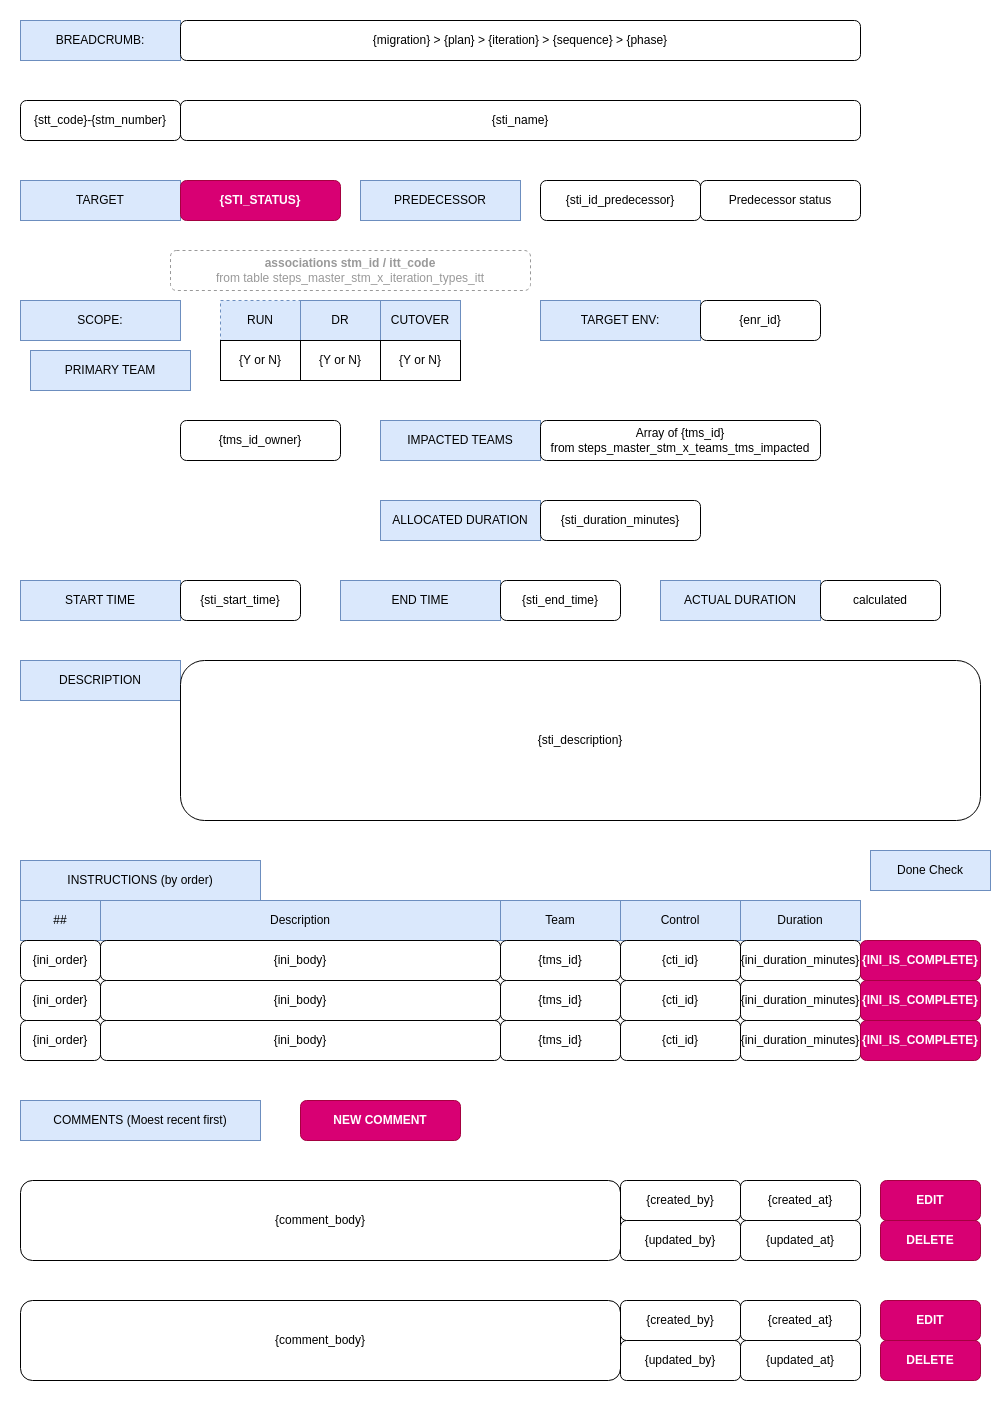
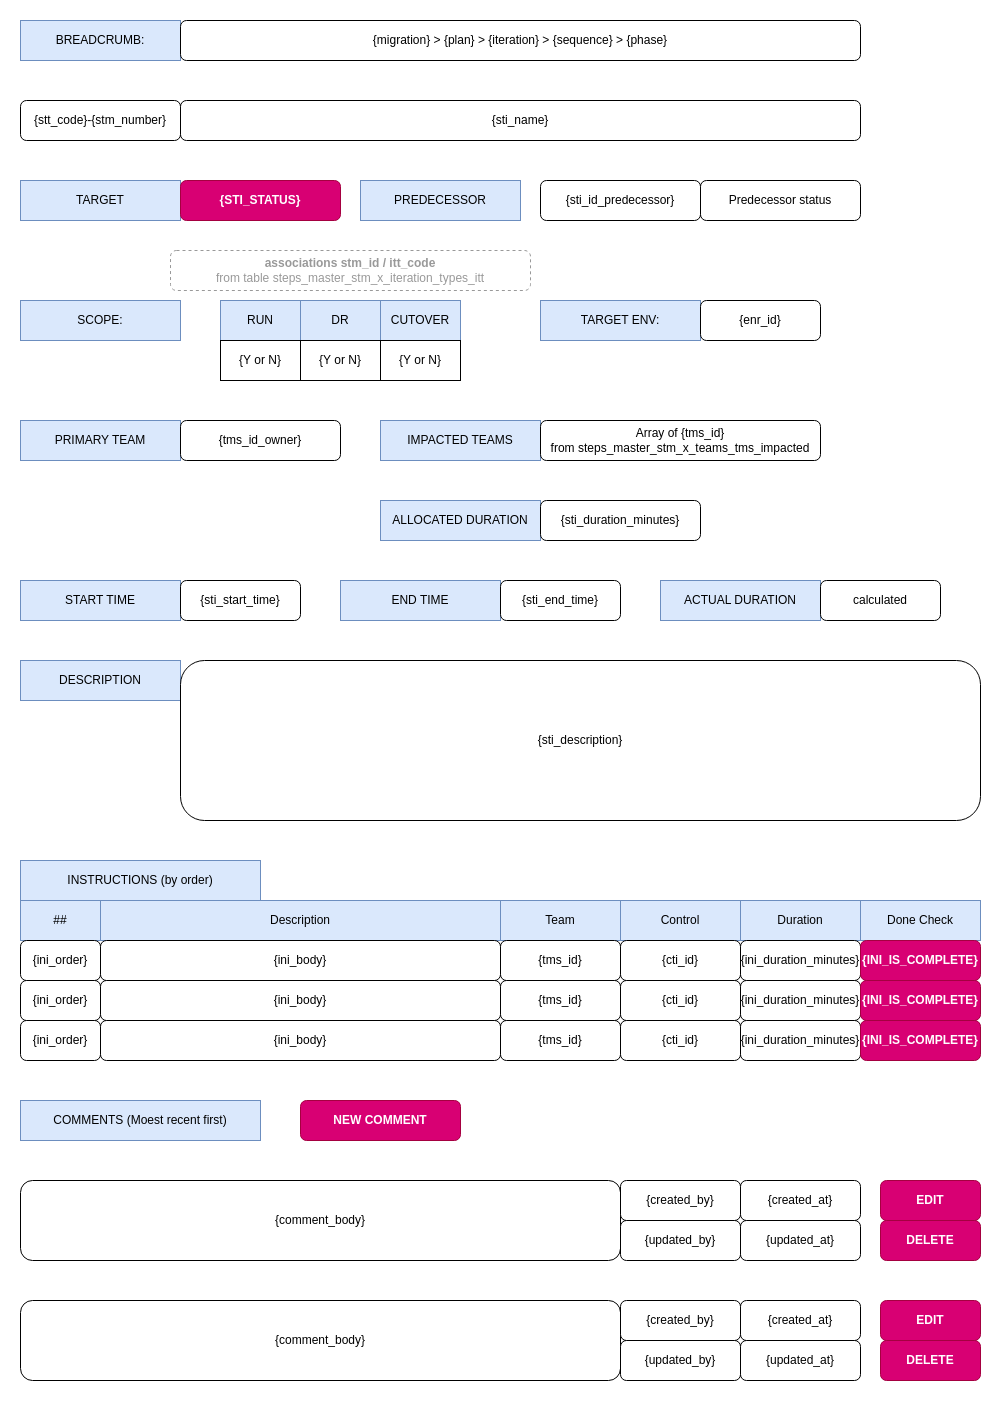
(261, 321) -> (261, 321)
(111, 371) -> (101, 441)
(931, 871) -> (921, 921)
